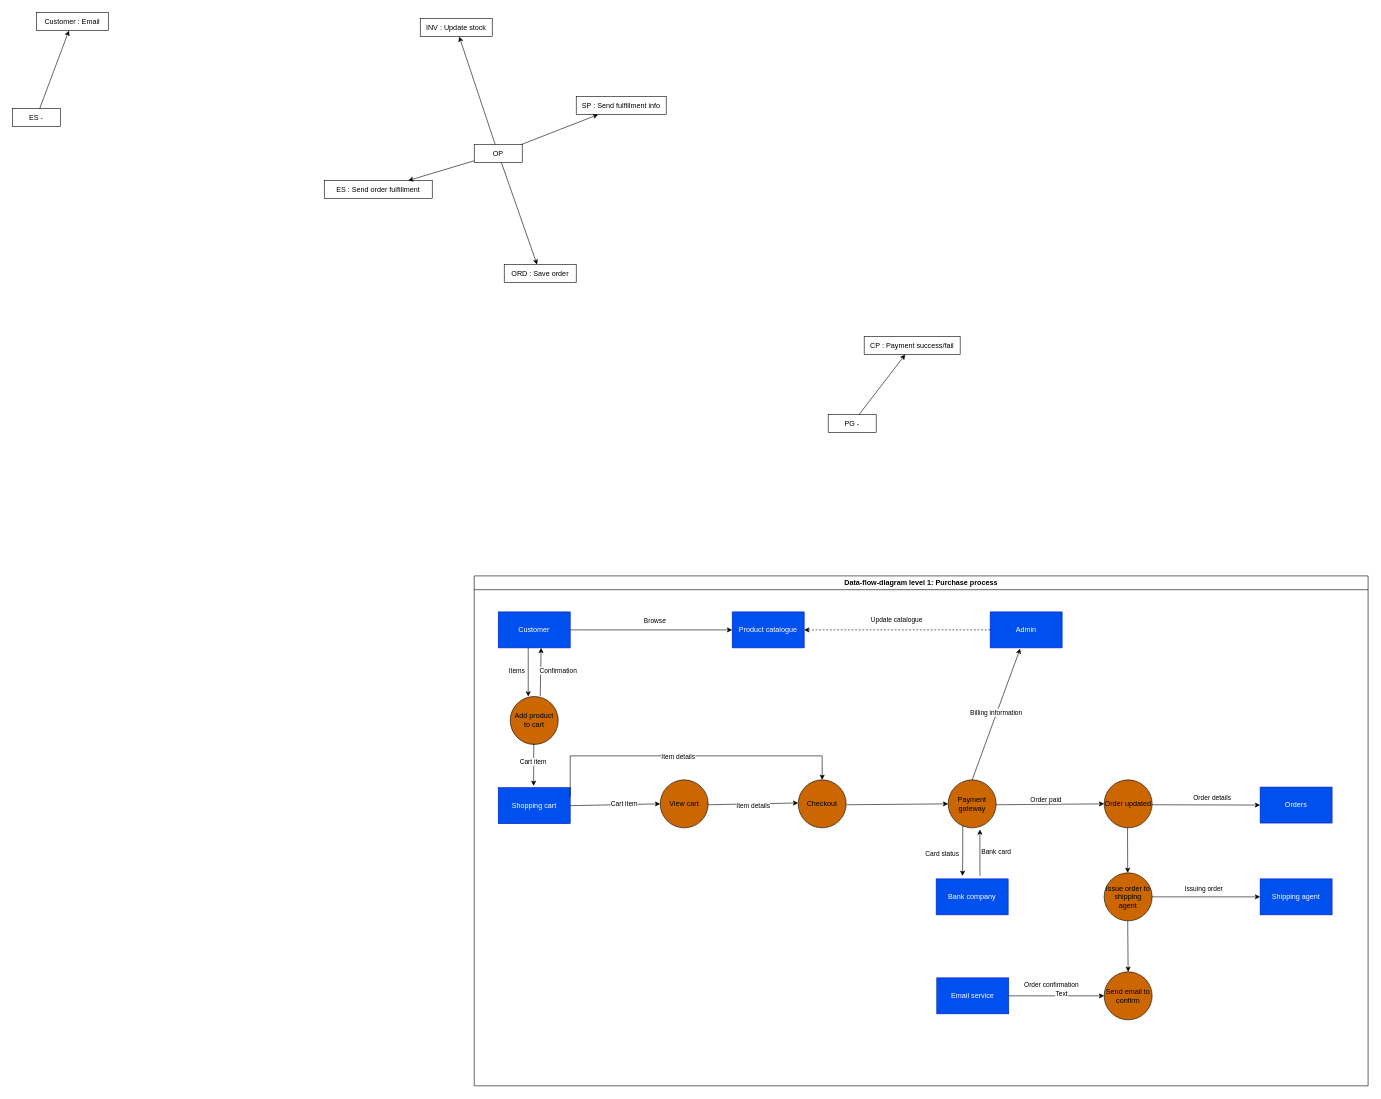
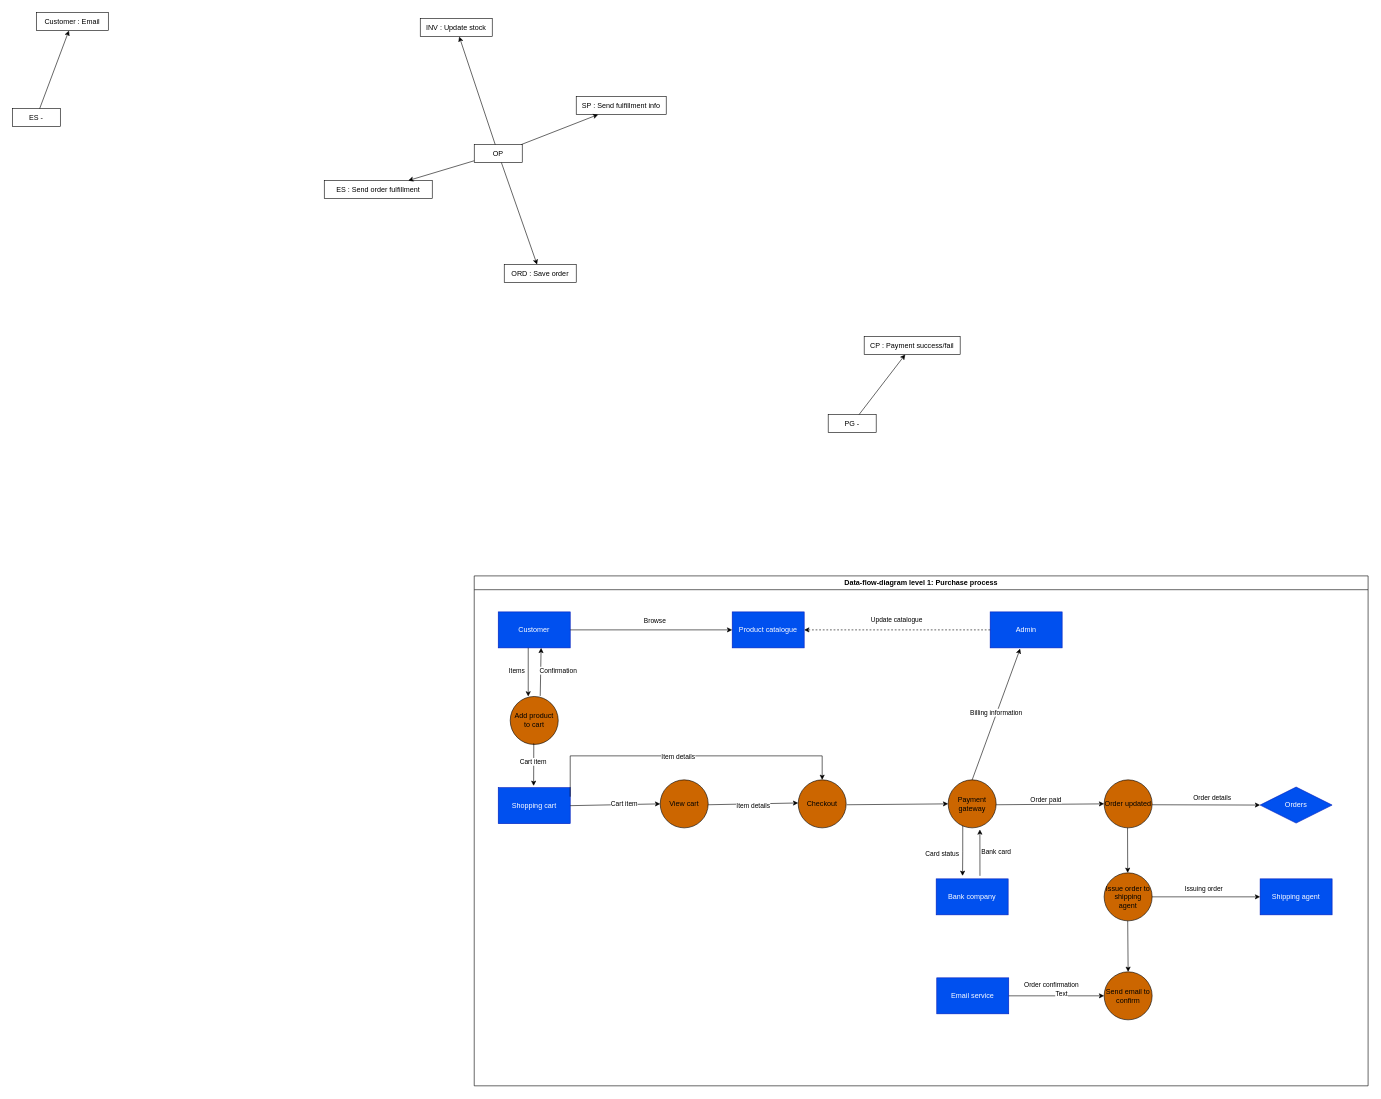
(1296, 805) -> (1296, 805)
